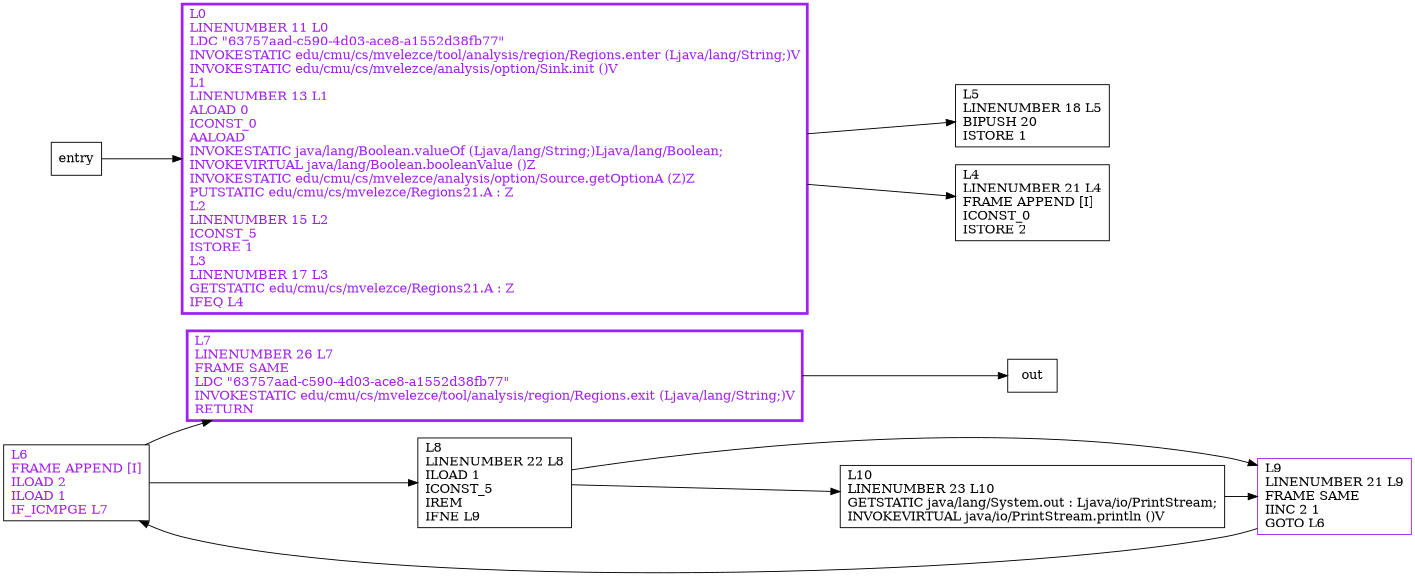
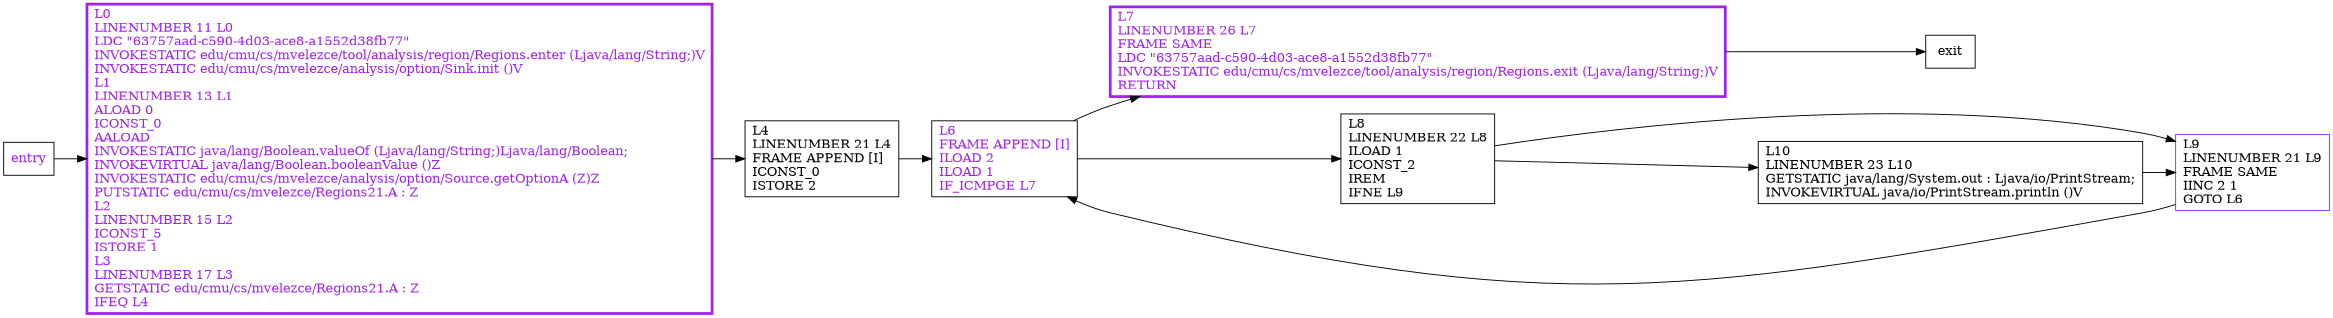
(1032, 116) -> none
(76, 159) -> (29, 159)
none -> (911, 159)
(1032, 376) -> (1950, 52)
(495, 483) -> (1418, 159)
